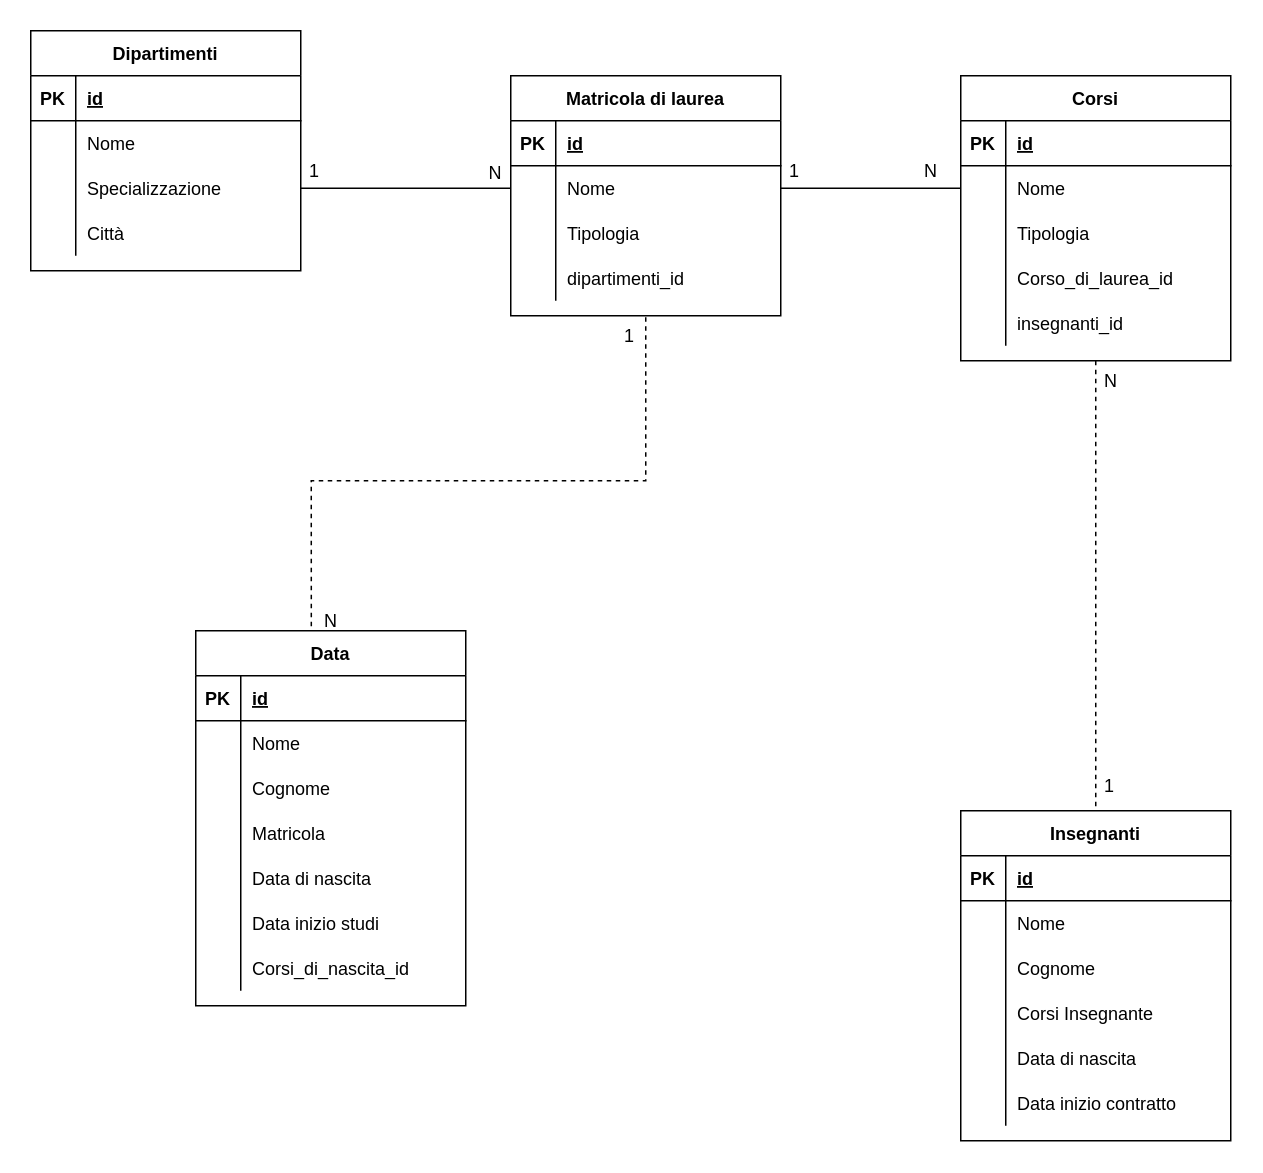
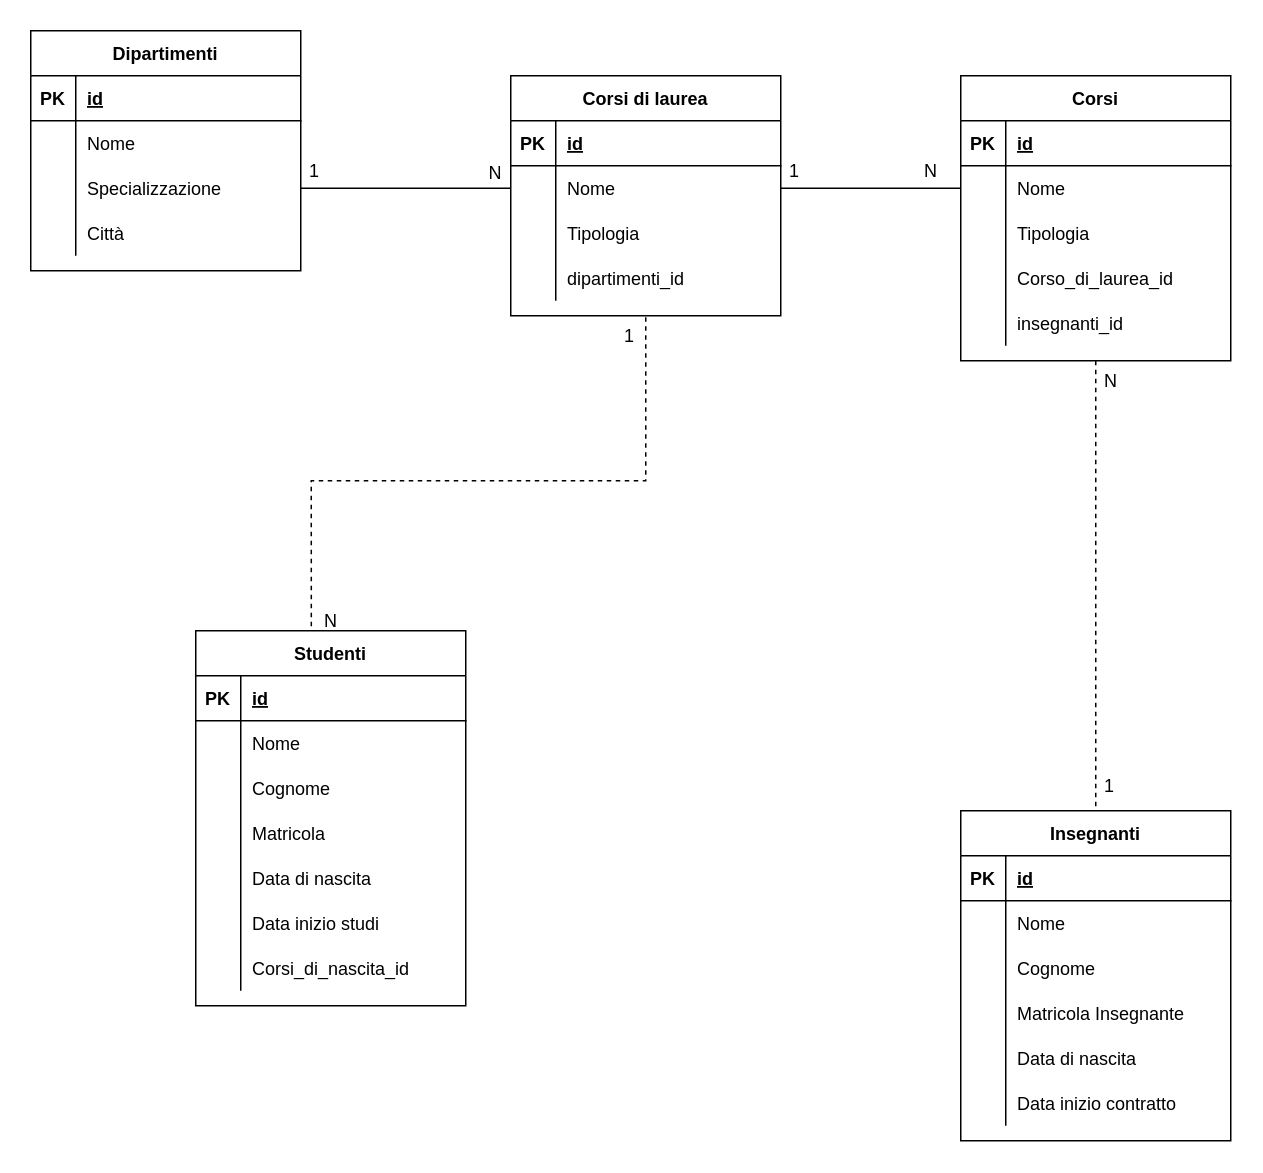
(645, 99) -> (645, 99)
(330, 654) -> (330, 654)
(1093, 1014) -> (1111, 1014)
